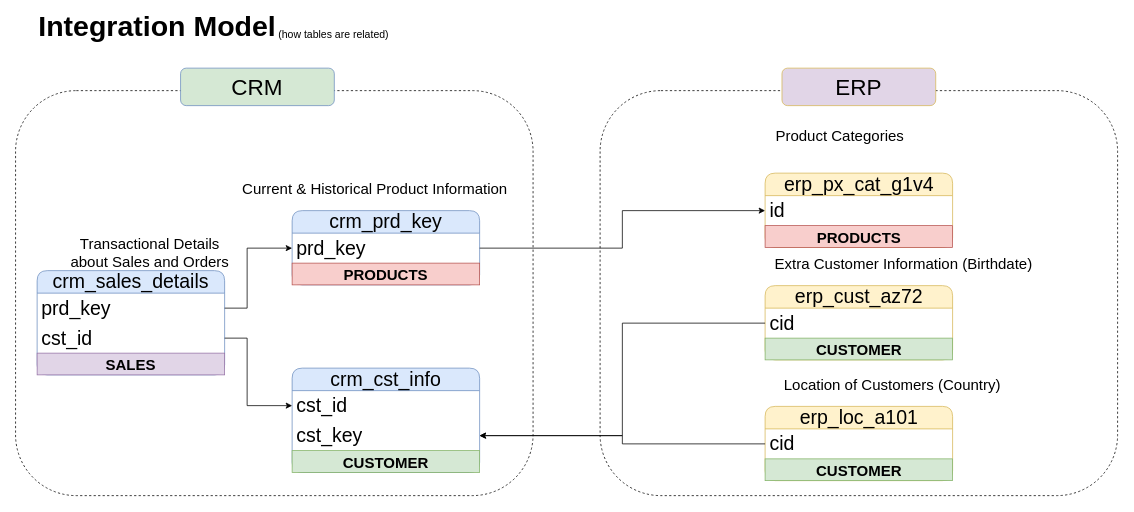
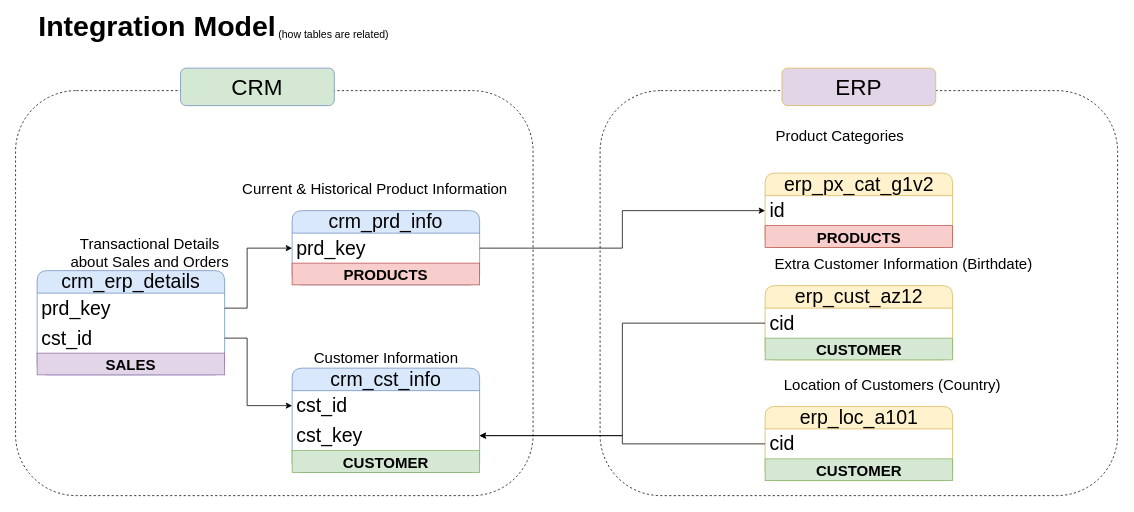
(859, 184) -> (859, 184)
(386, 222) -> (386, 222)
(131, 282) -> (131, 282)
(859, 297) -> (859, 297)
none -> (386, 357)
